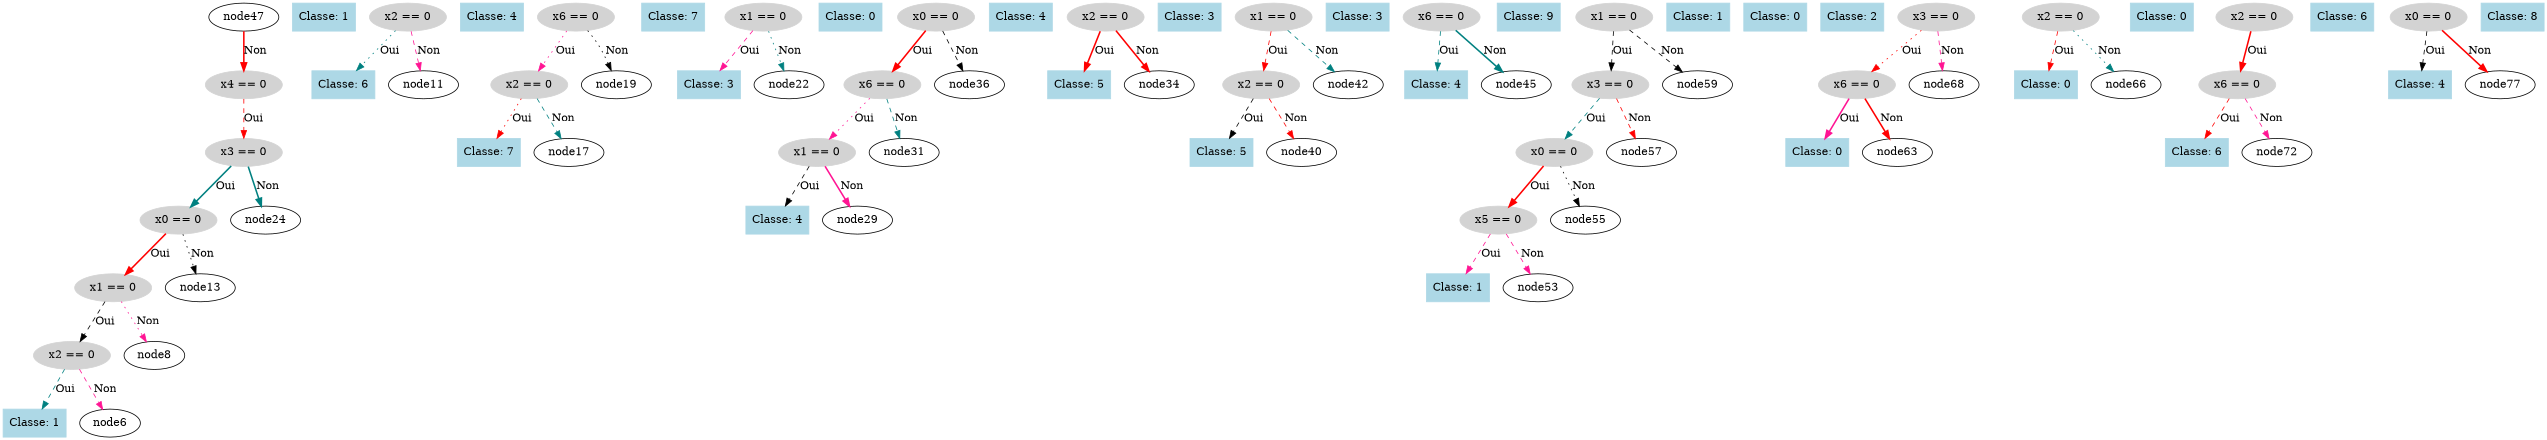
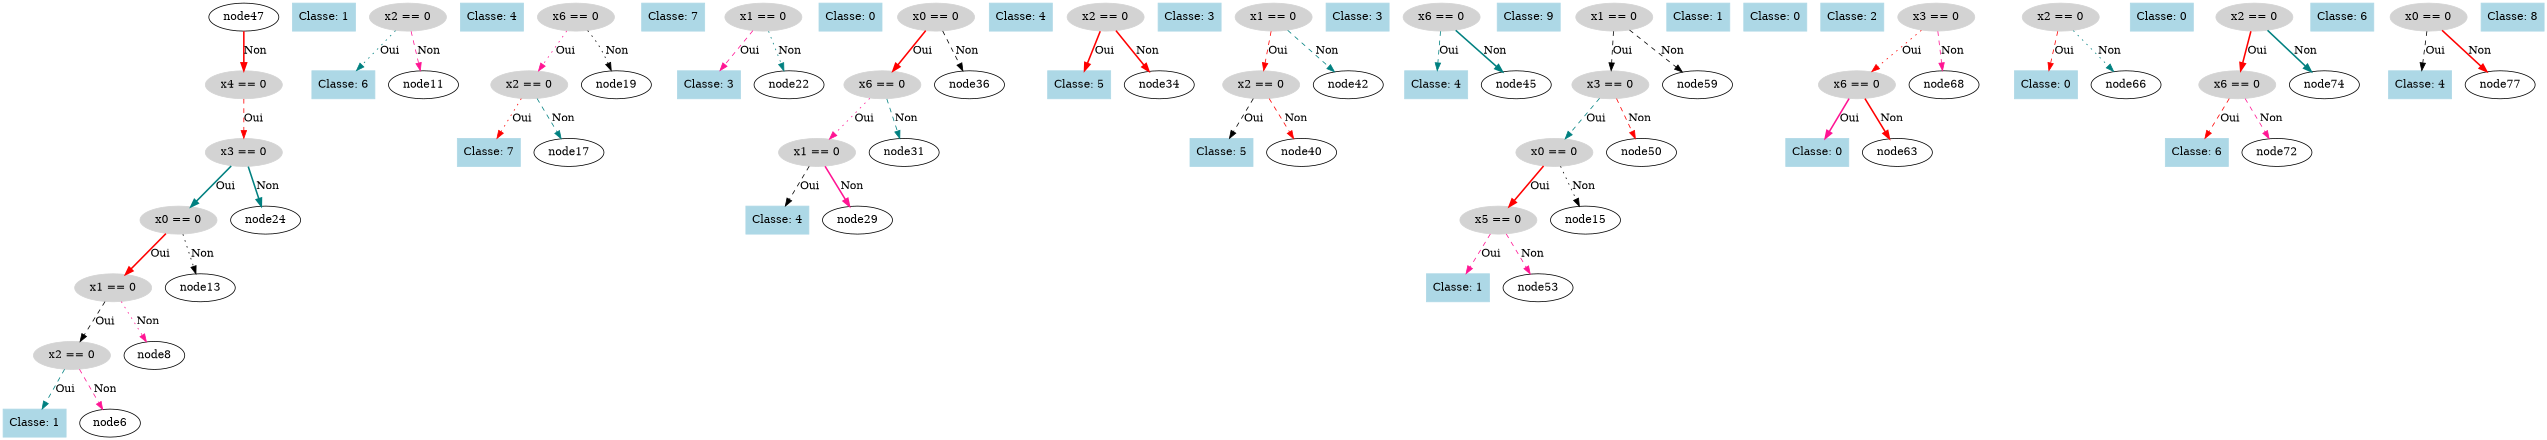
none -> (2324, 85)
(1642, 152) -> (1642, 152)
(1586, 220) -> (1586, 220)
